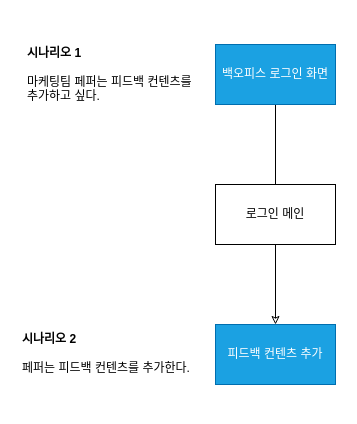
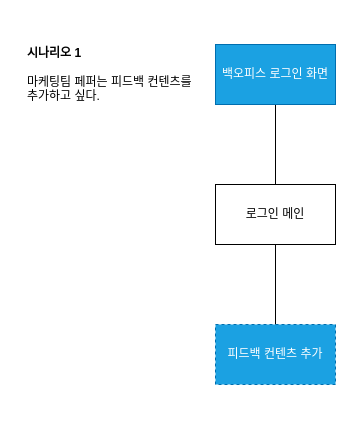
(276, 316) -> (276, 319)
(113, 353) -> none
(276, 355) -> (276, 355)
